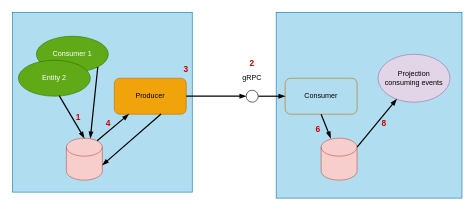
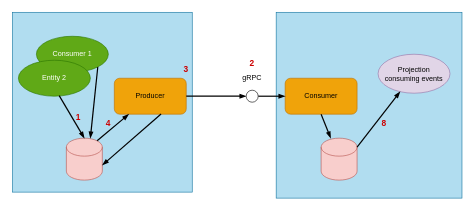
(414, 78) -> (414, 74)
(321, 96) -> (321, 96)
(318, 129) -> none
